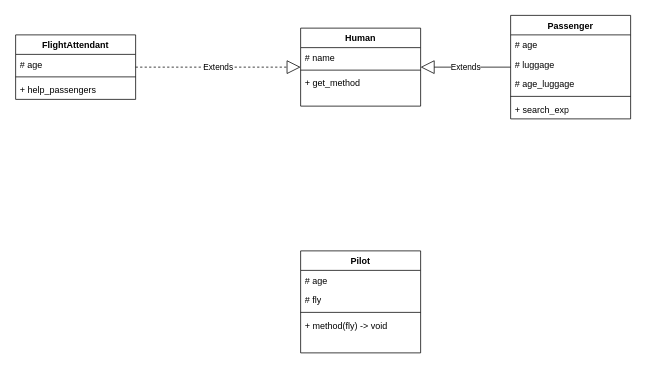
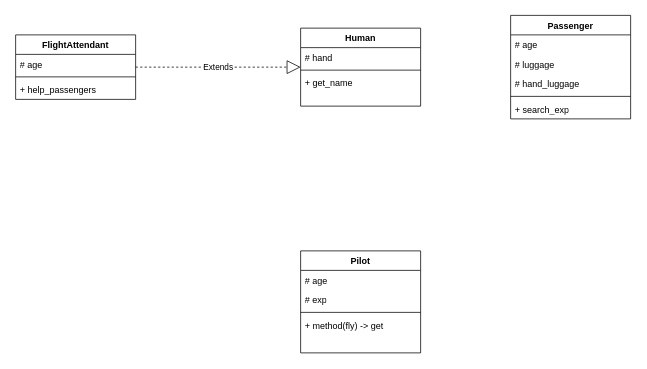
(319, 58) -> (319, 58)
(471, 67) -> none
(334, 84) -> (329, 84)
(545, 85) -> (548, 85)
(315, 301) -> (316, 301)
(352, 326) -> (351, 326)
